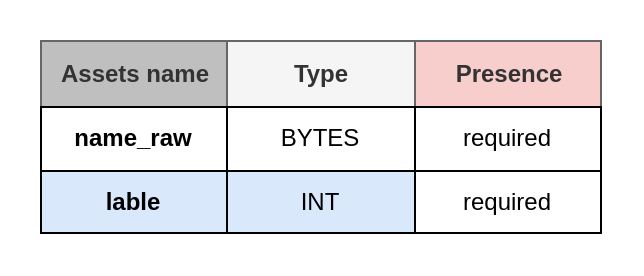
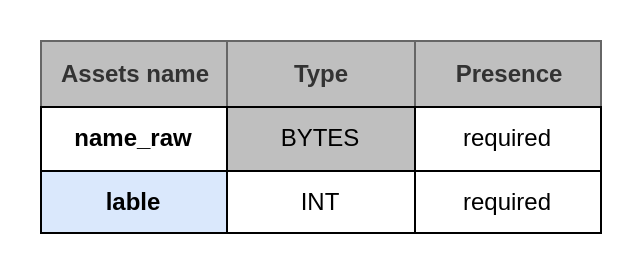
(321, 74) -> (321, 74)
(508, 74) -> (508, 74)
(321, 139) -> (321, 139)
(321, 202) -> (321, 202)
